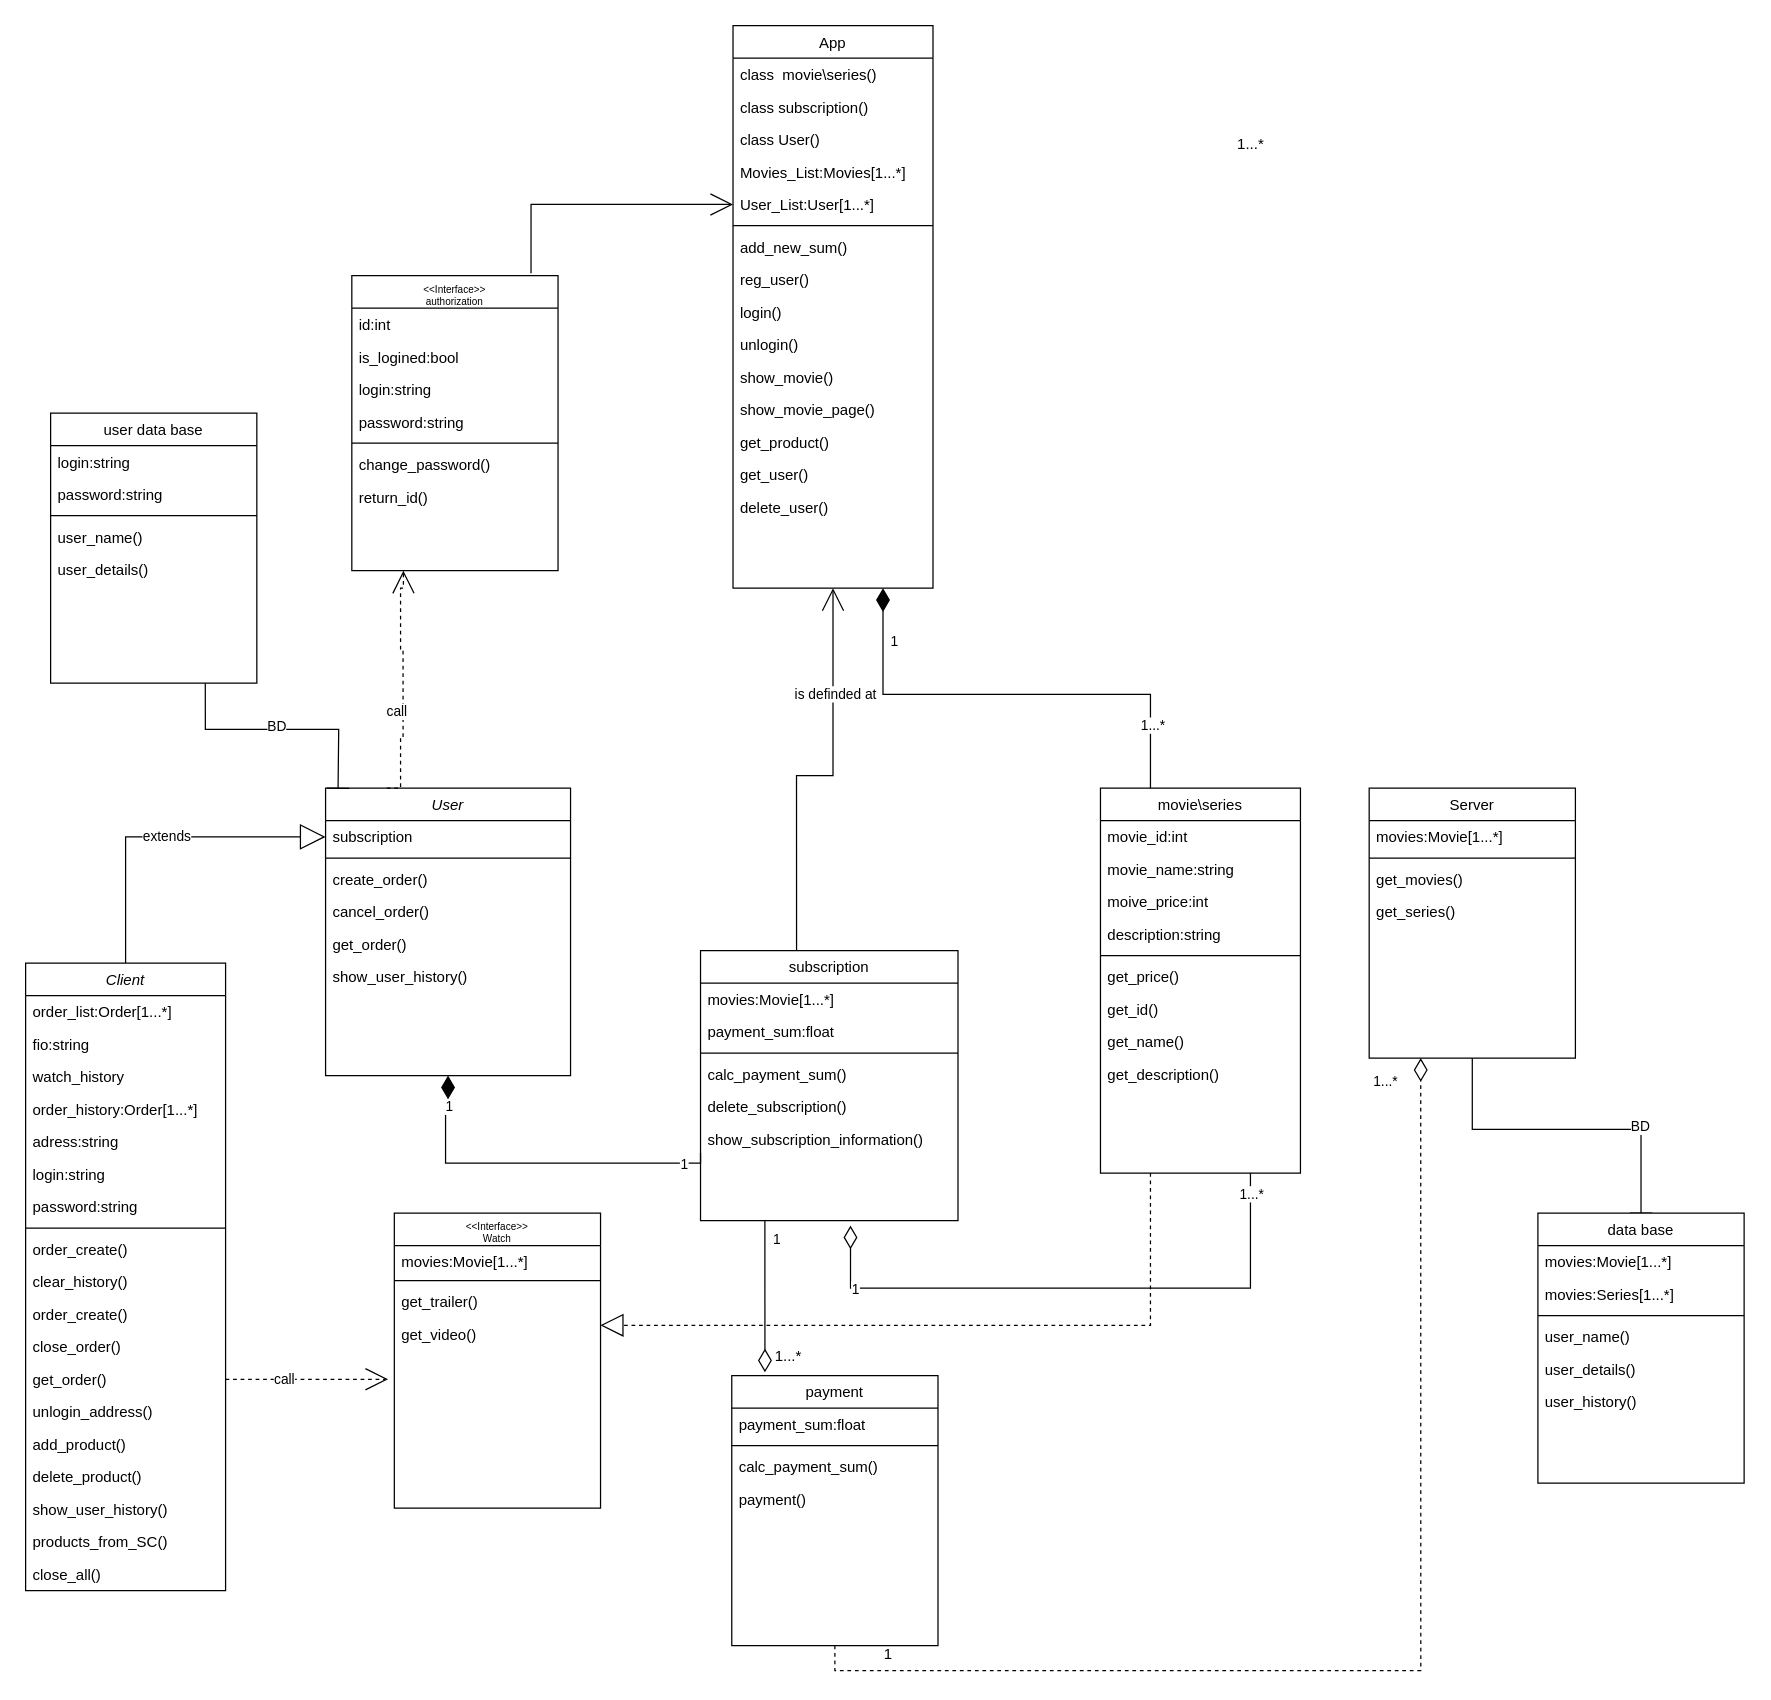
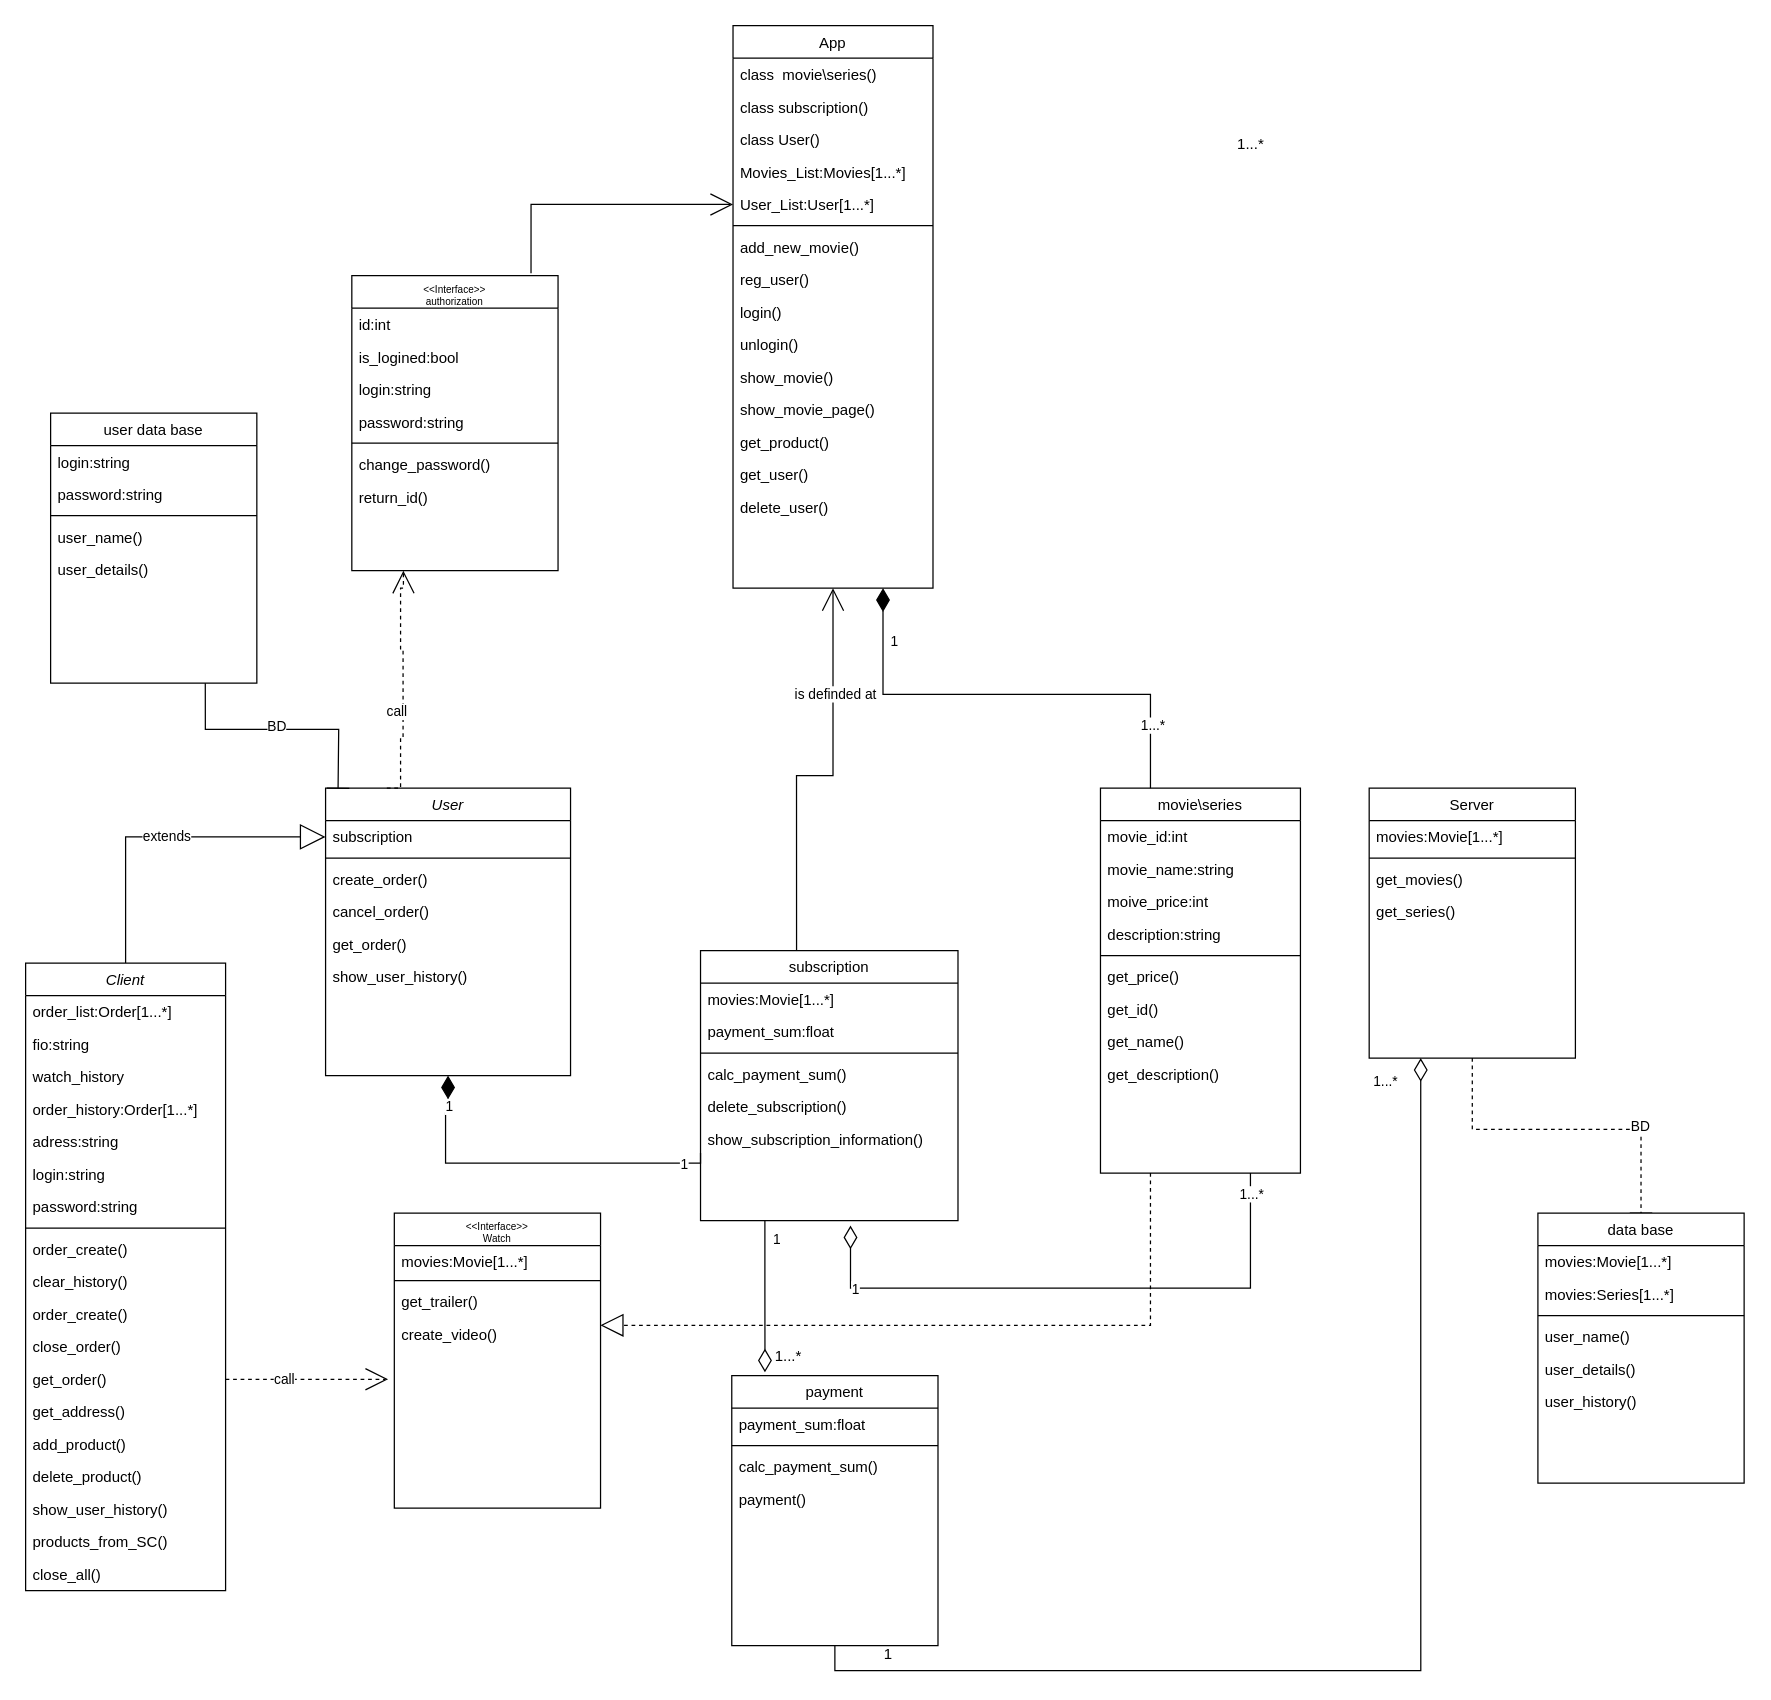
(795, 248) -> (801, 248)
(1518, 1129) -> (1518, 1129)
(446, 1335) -> (458, 1335)
(100, 1413) -> (87, 1413)
(1411, 1671) -> (1411, 1671)
